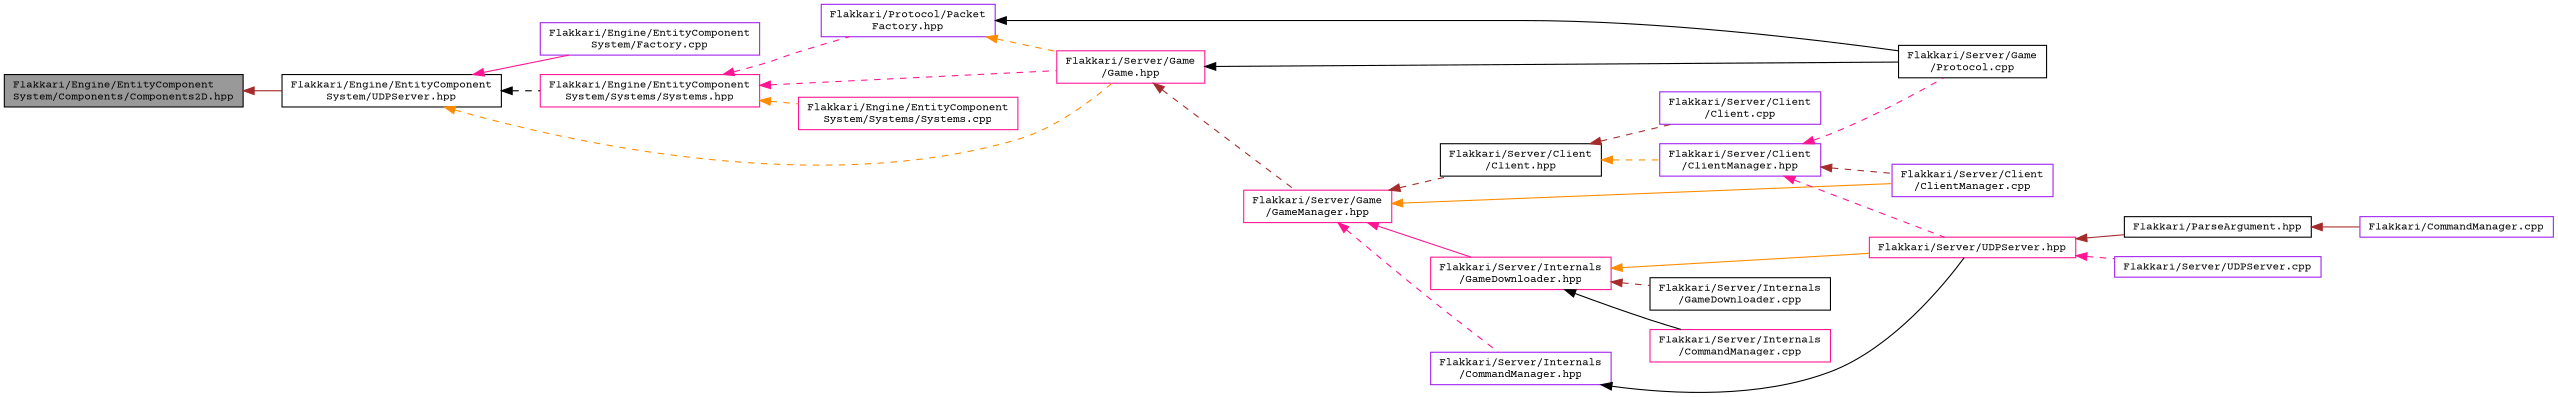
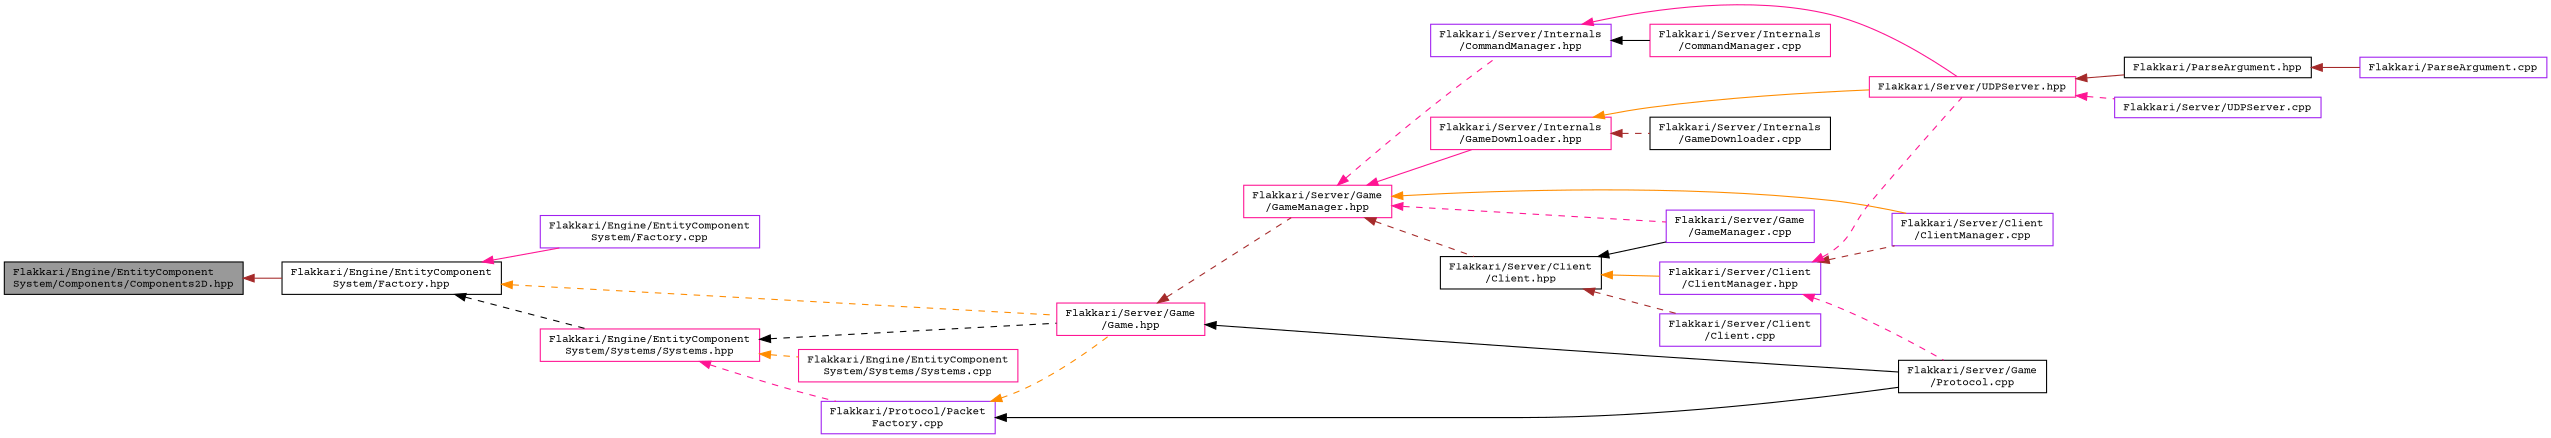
(908, 21) -> (908, 418)
(913, 78) -> (913, 331)
(392, 91) -> (392, 278)
(1636, 160) -> (1636, 276)
none -> (1740, 226)
(2457, 227) -> (2453, 67)
(1628, 312) -> (1636, 40)
(1810, 378) -> (1782, 7)
